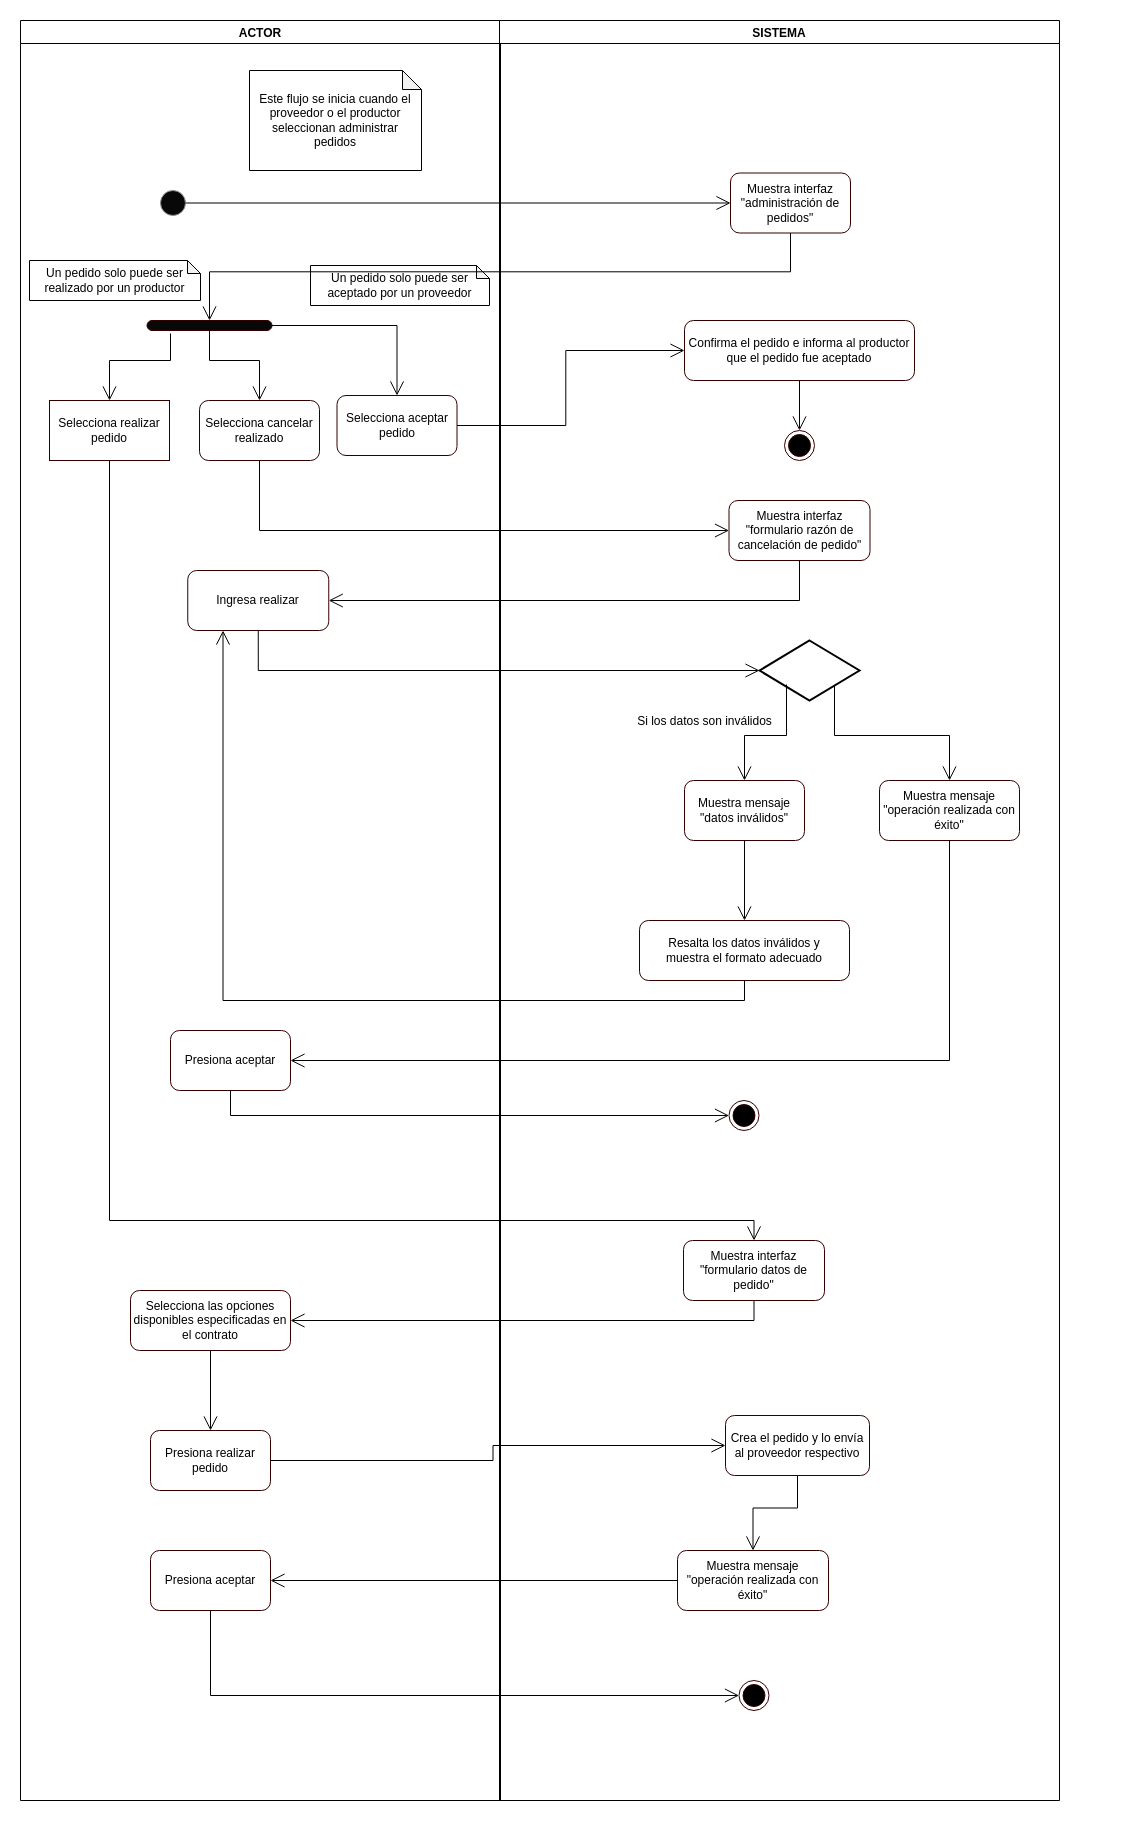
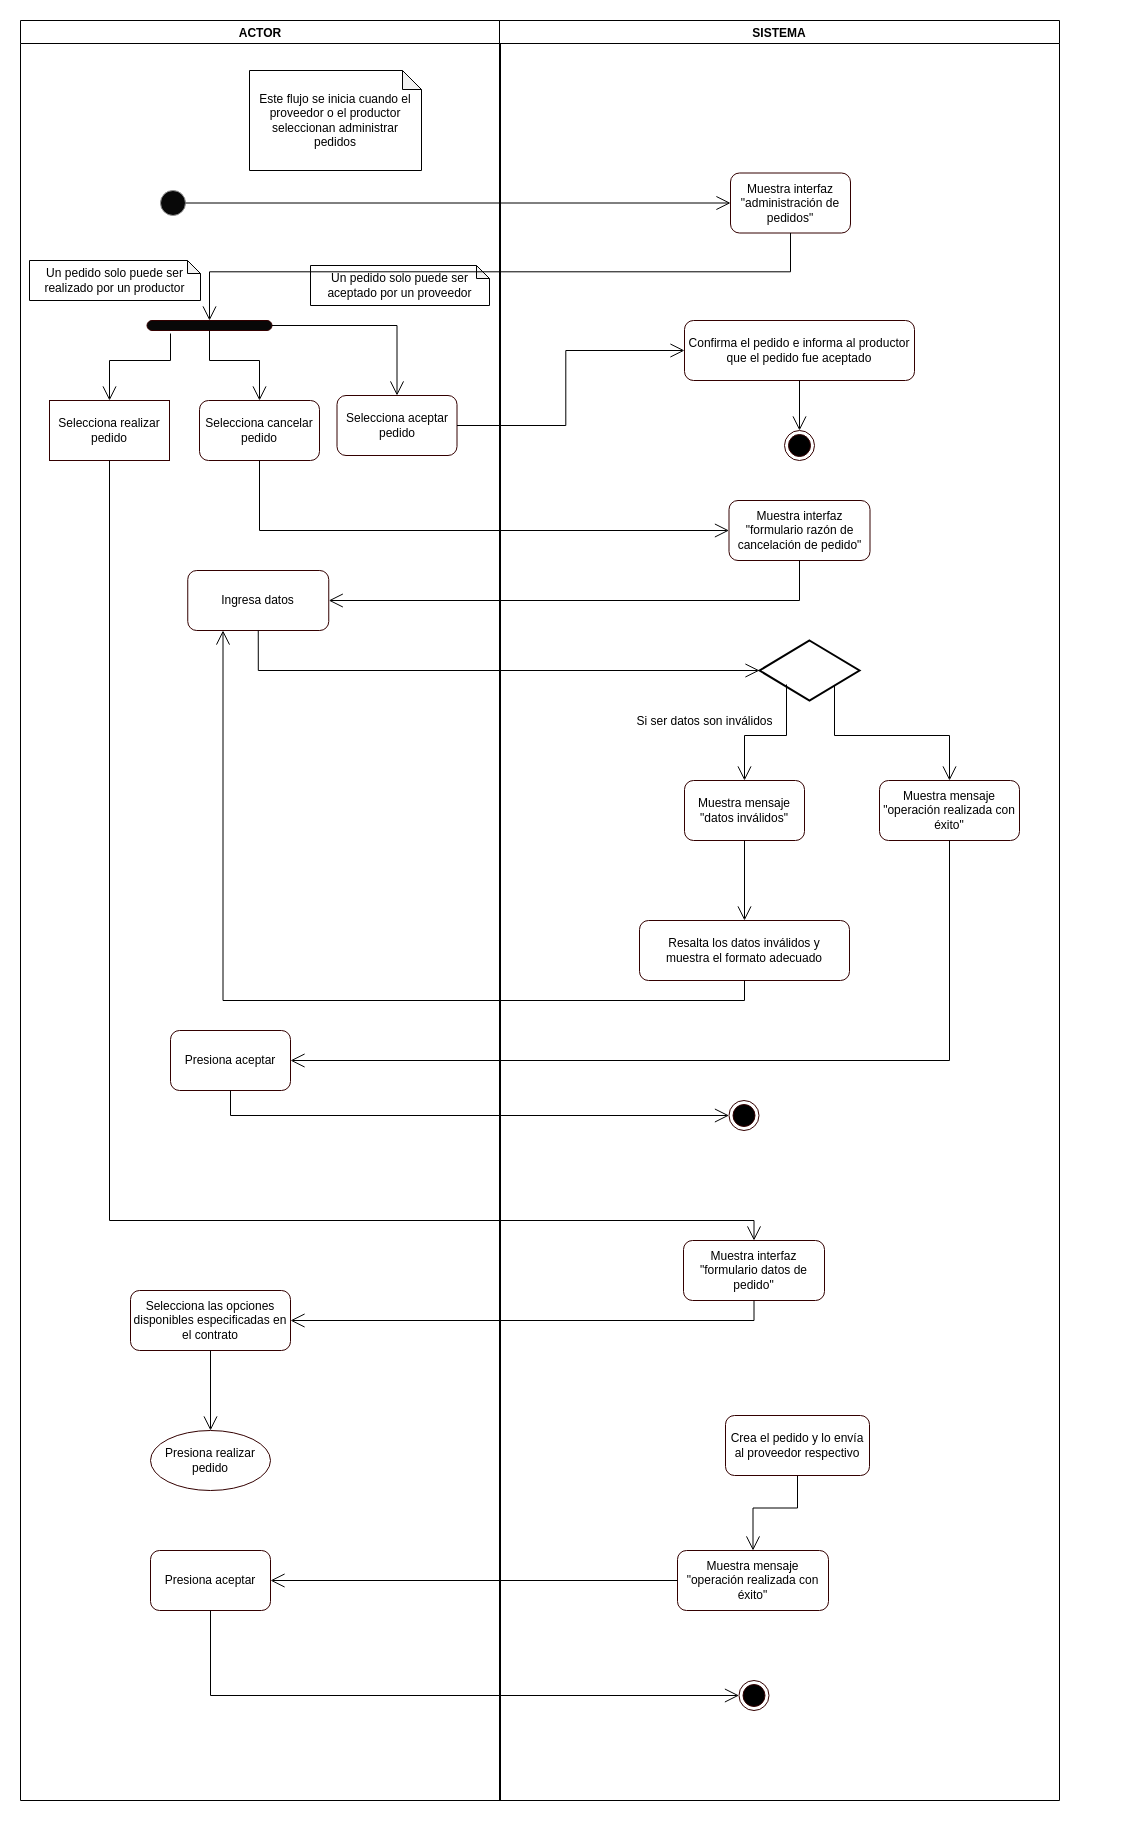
(260, 431) -> (260, 431)
(258, 601) -> (258, 601)
(705, 722) -> (705, 722)
(493, 1449) -> none
(211, 1461) -> (211, 1461)
